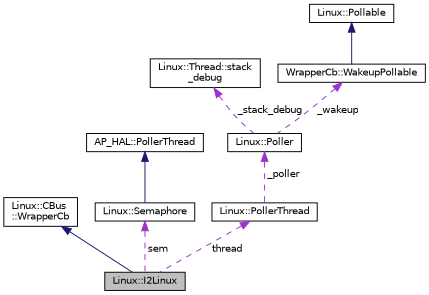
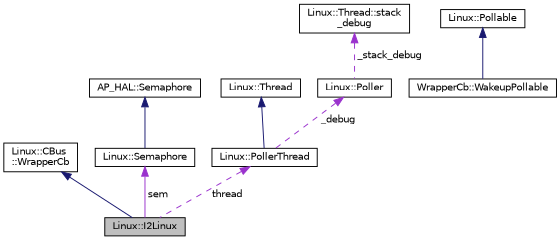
none -> (261, 88)
(307, 112) -> none
(145, 143) -> (145, 88)
(282, 175) -> (337, 120)
(145, 252) -> (145, 197)
